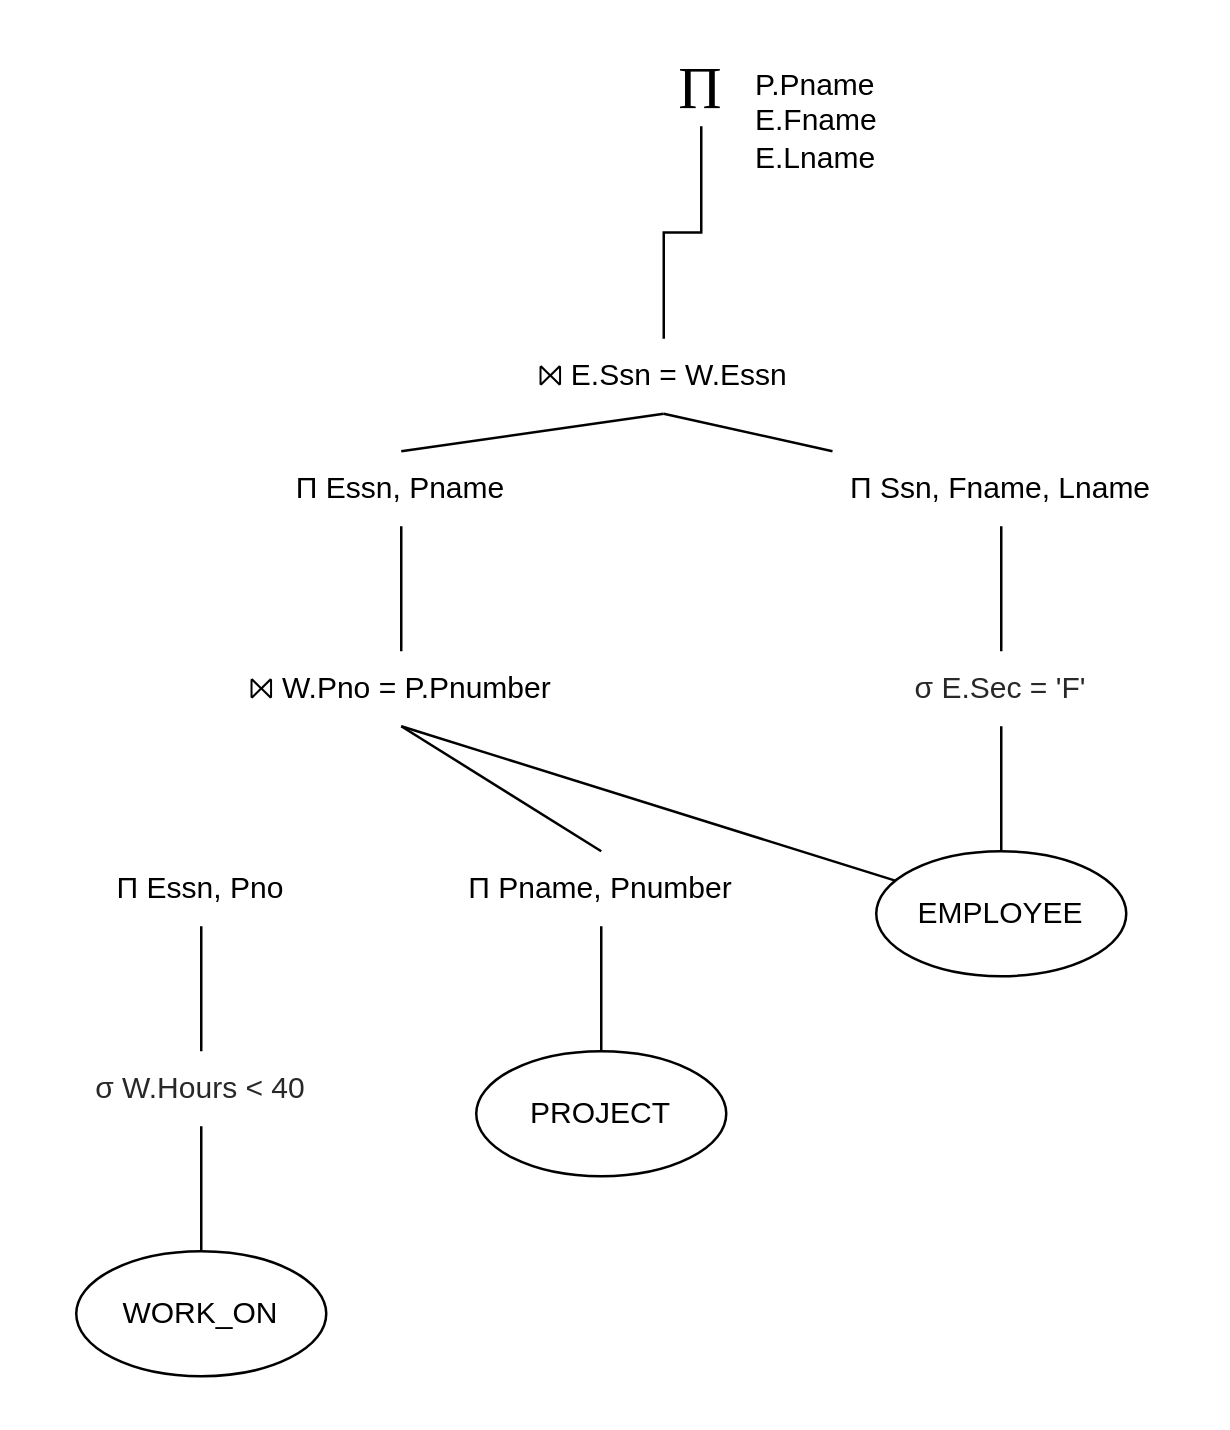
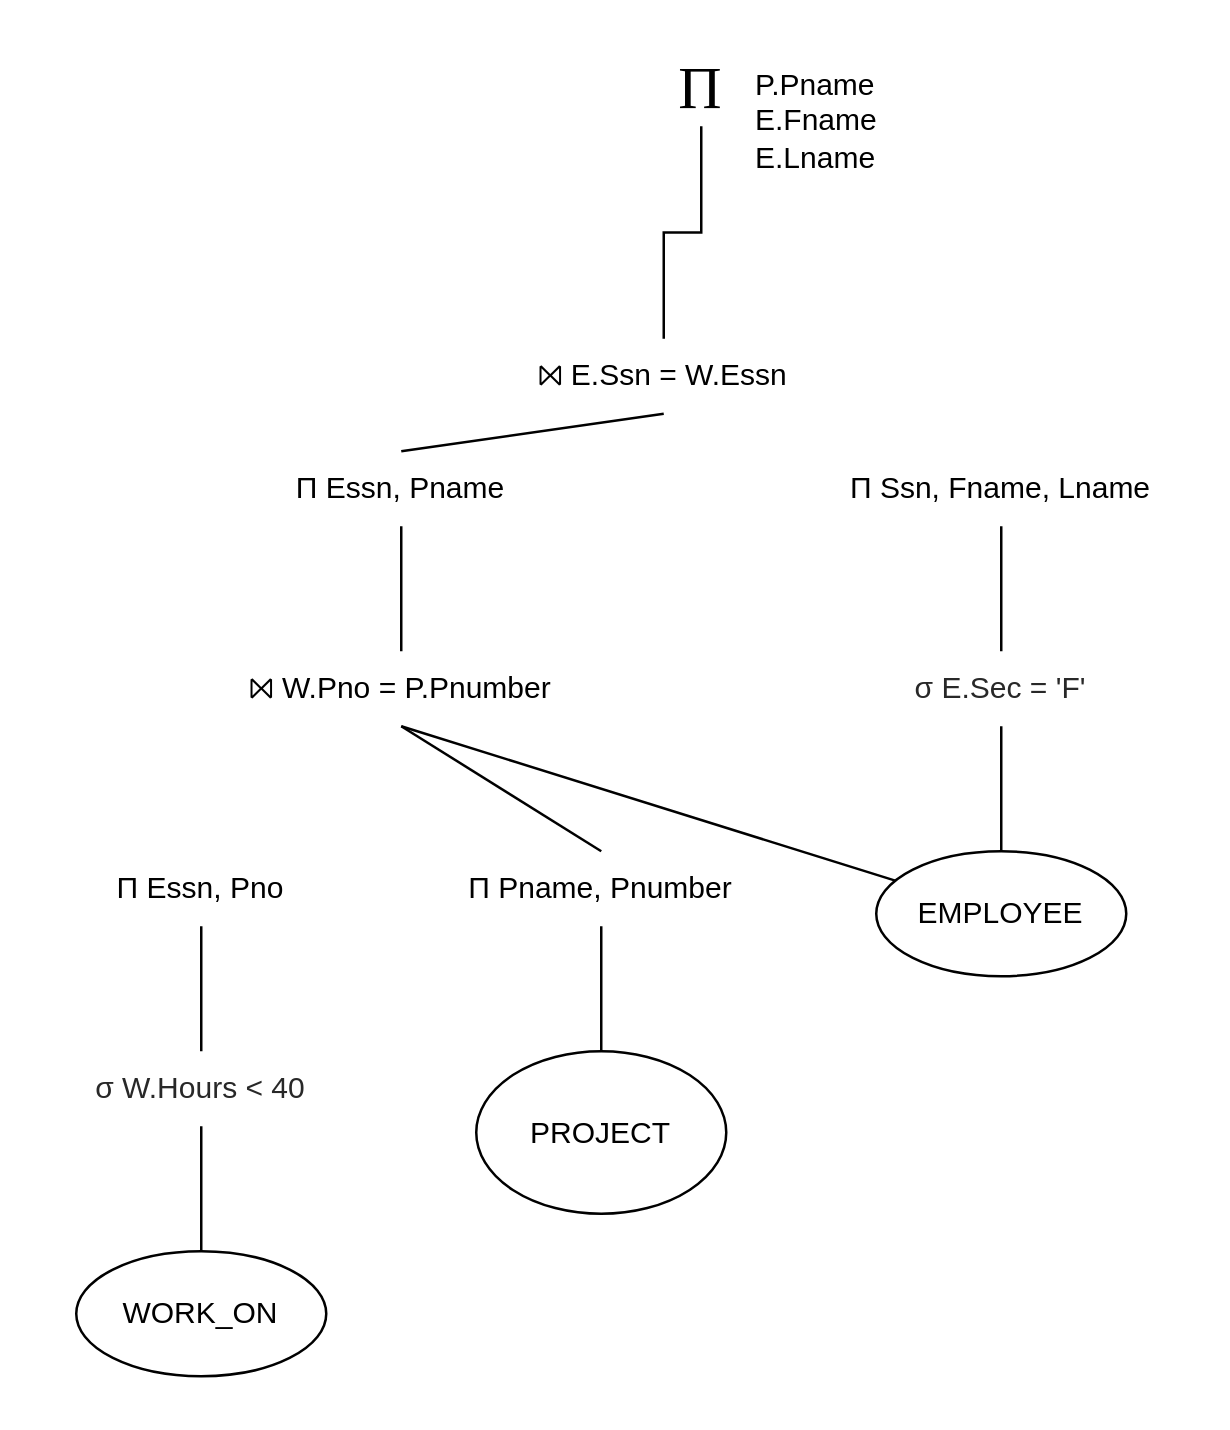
(748, 433) -> none
(601, 1114) -> (601, 1133)
